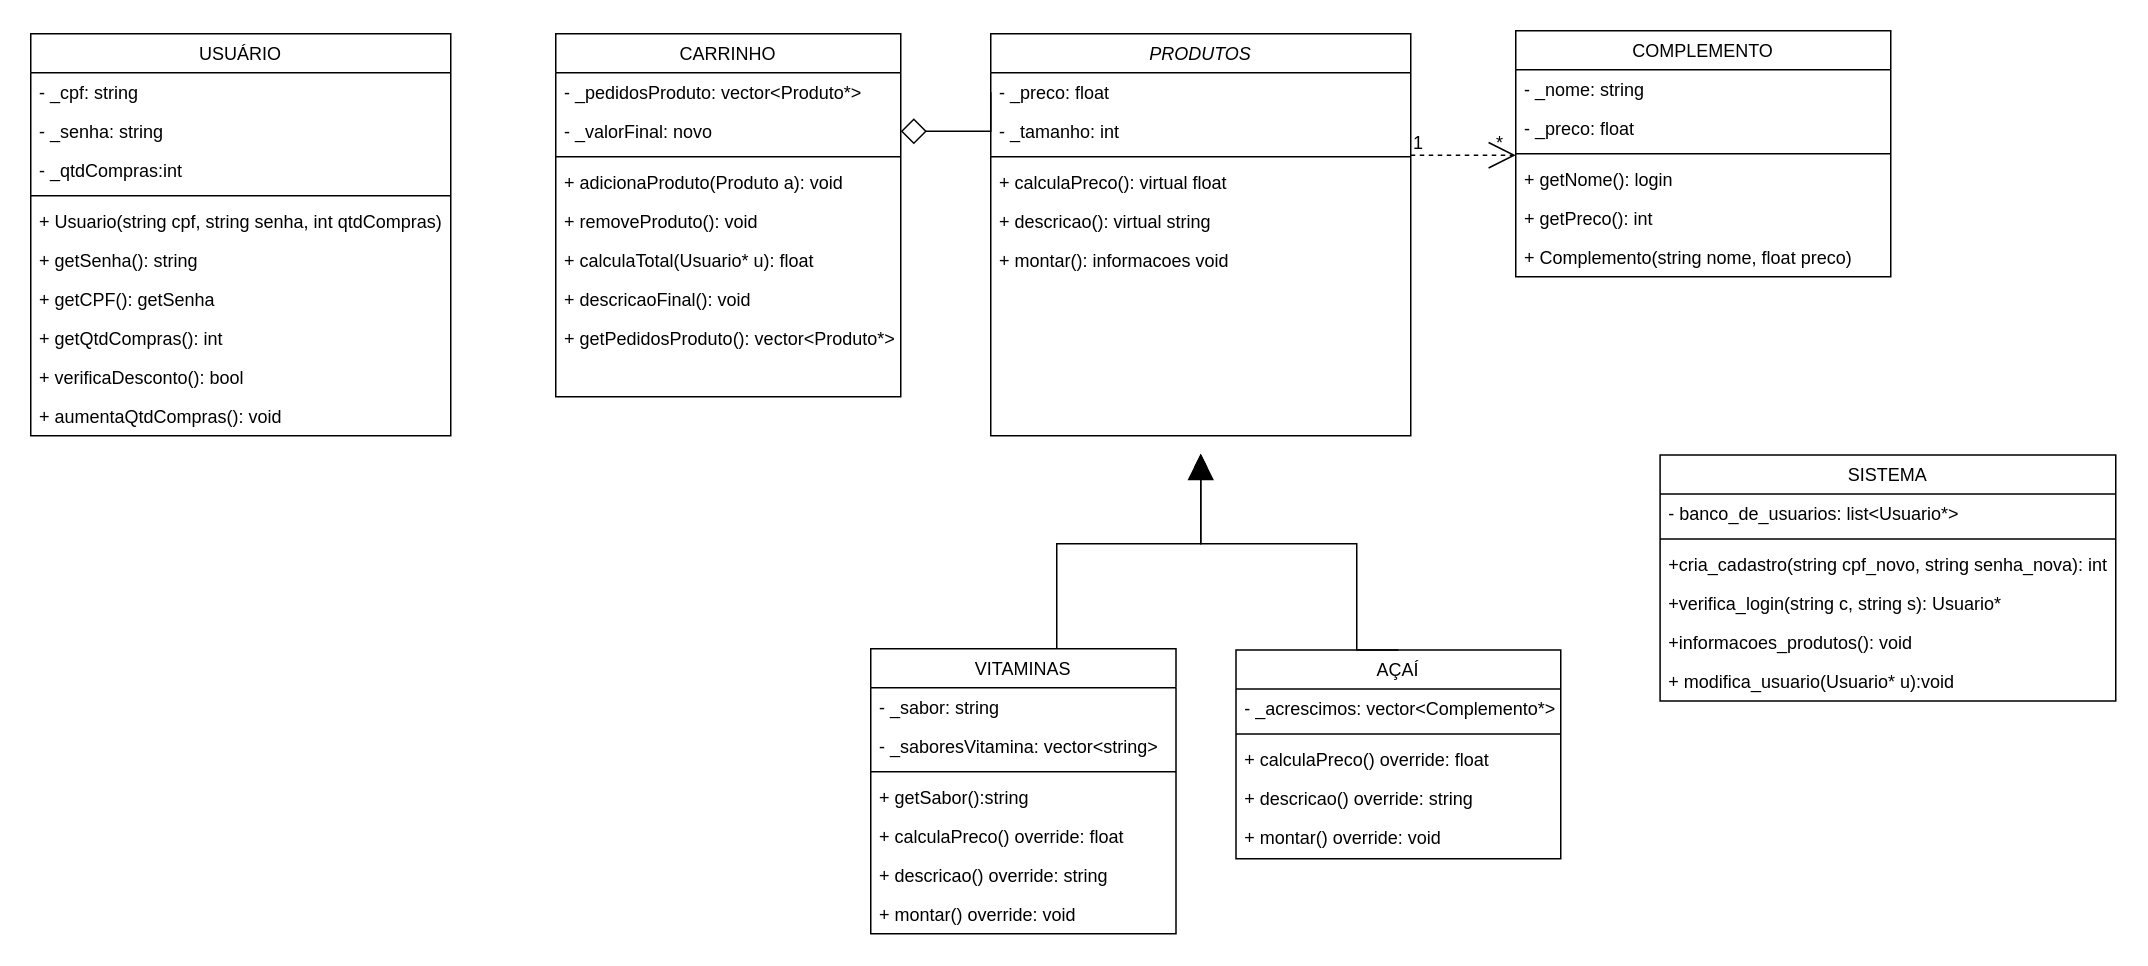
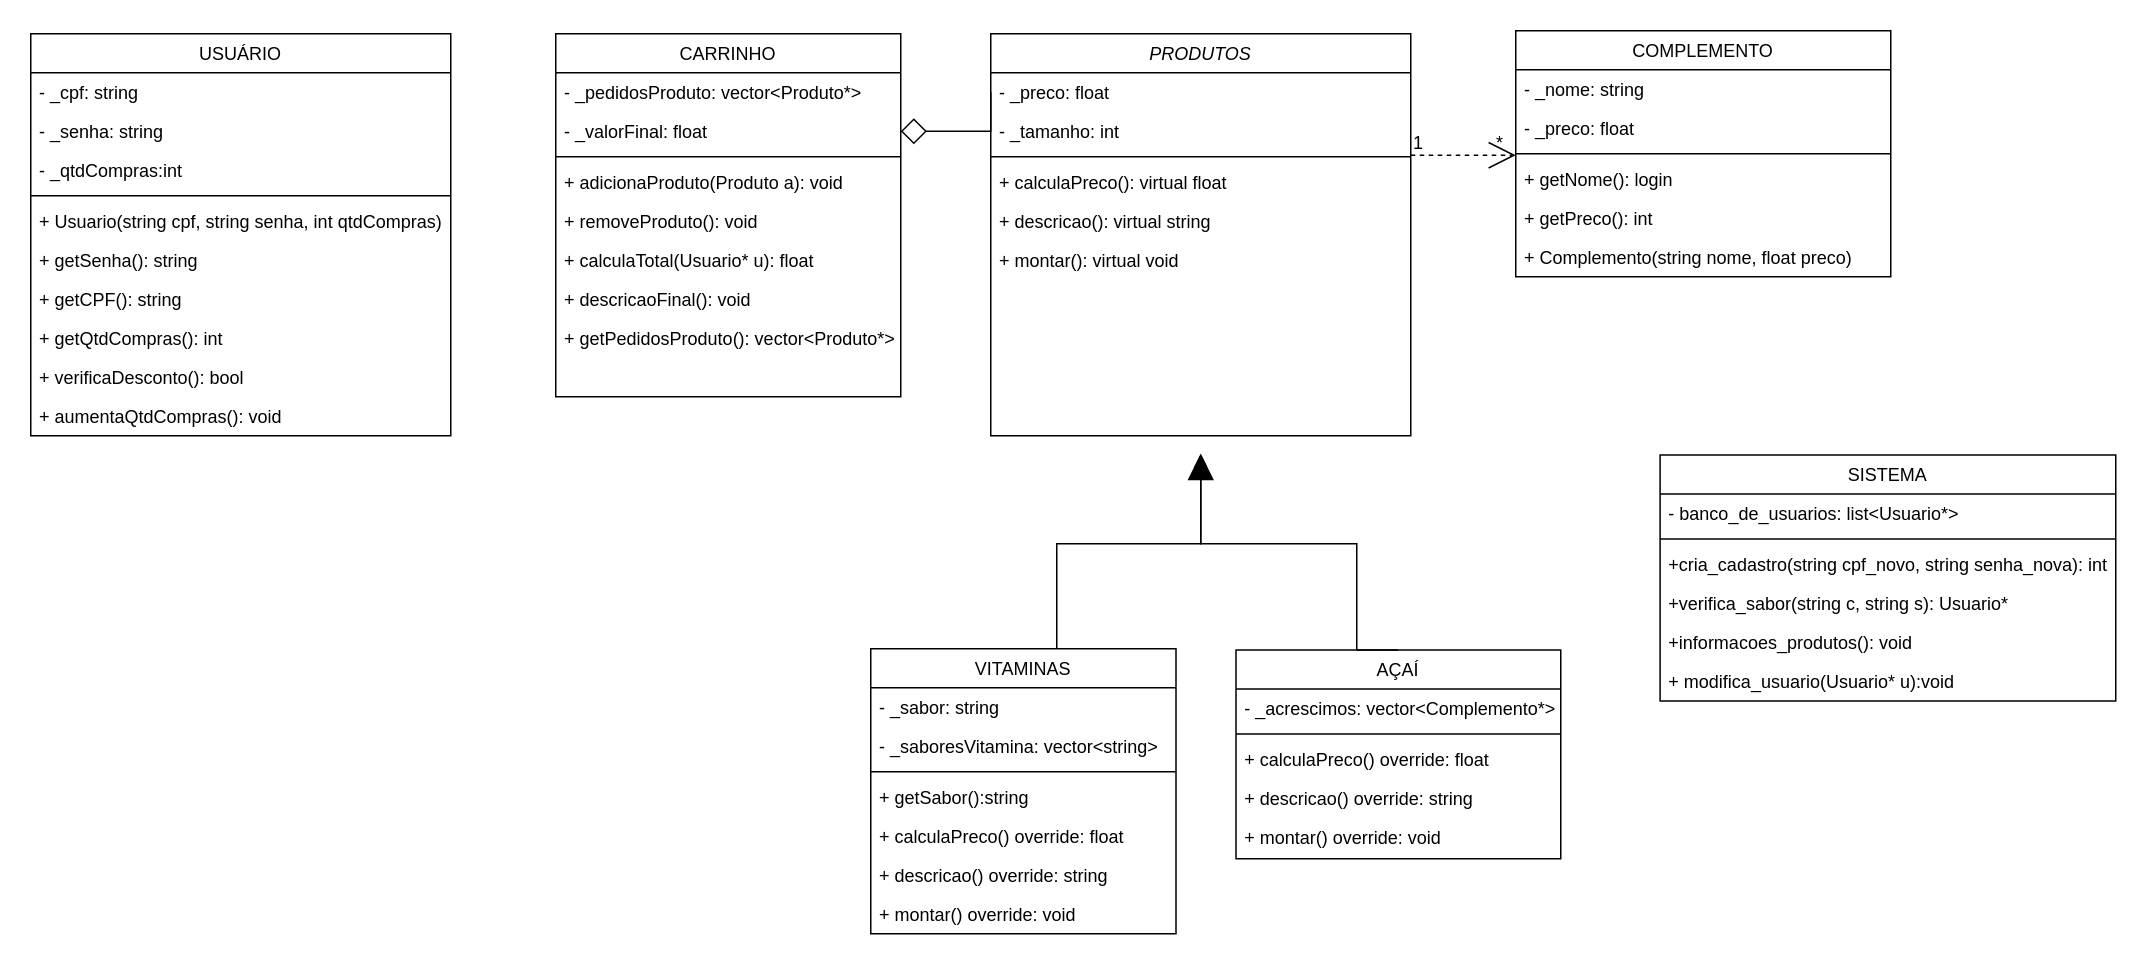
(646, 132) -> (648, 132)
(1126, 261) -> (1104, 261)
(133, 300) -> (120, 300)
(1865, 604) -> (1869, 604)
